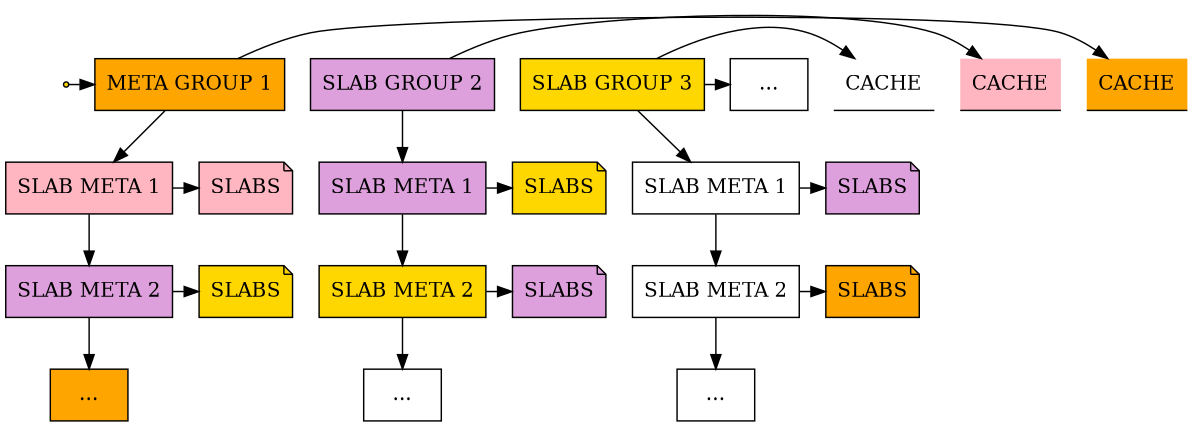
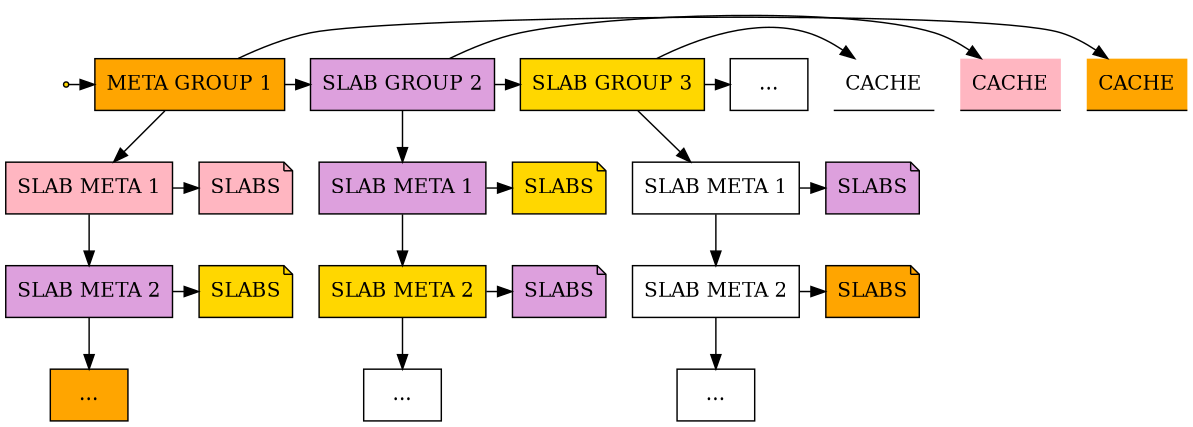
none -> (290, 85)
none -> (500, 85)
